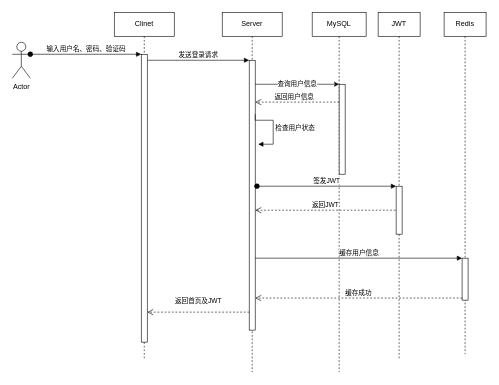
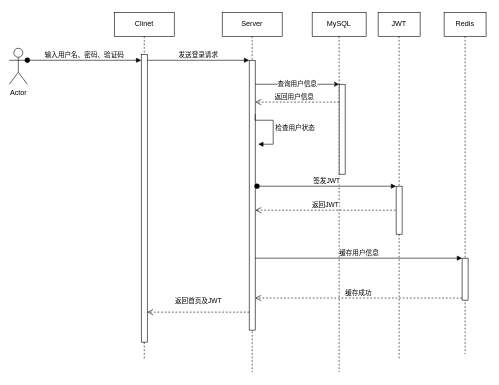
(21, 60) -> (18, 66)
